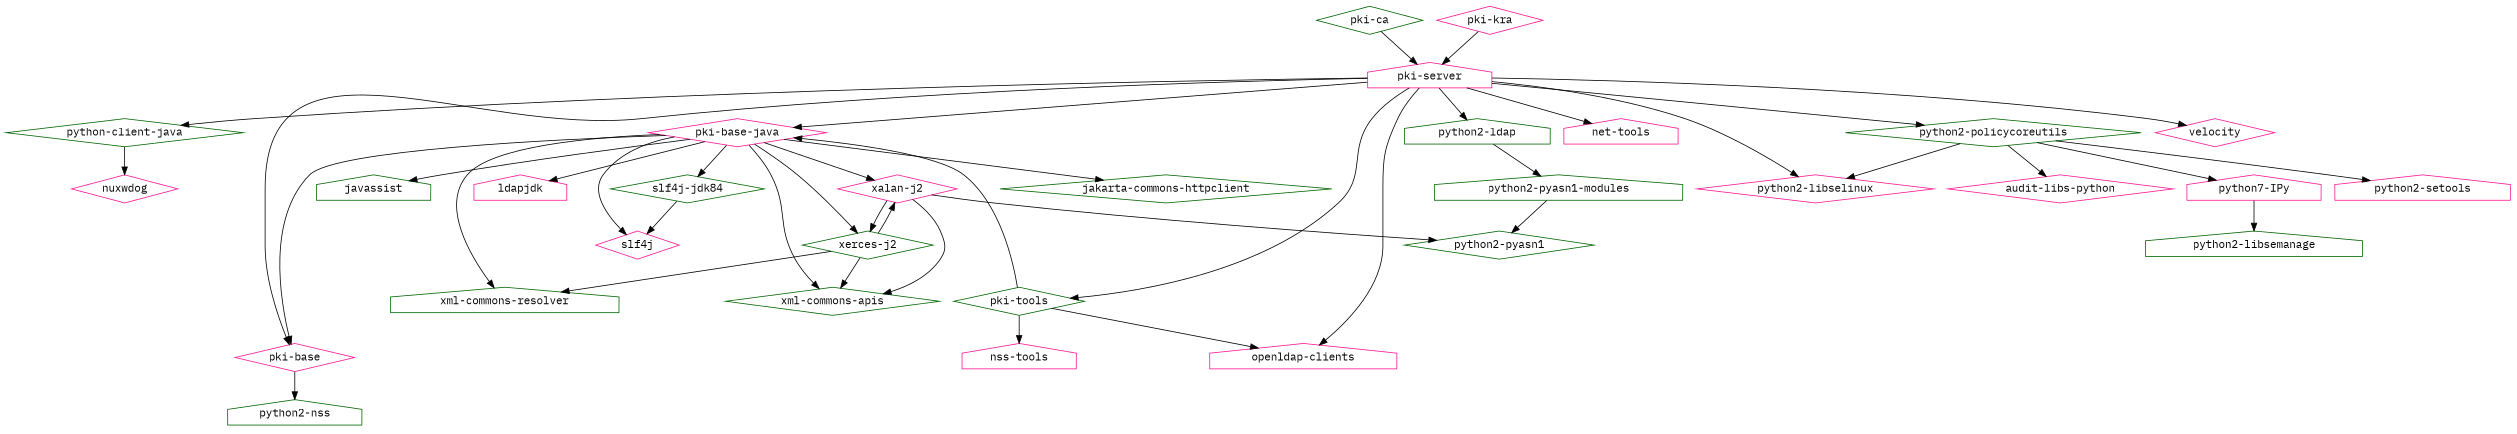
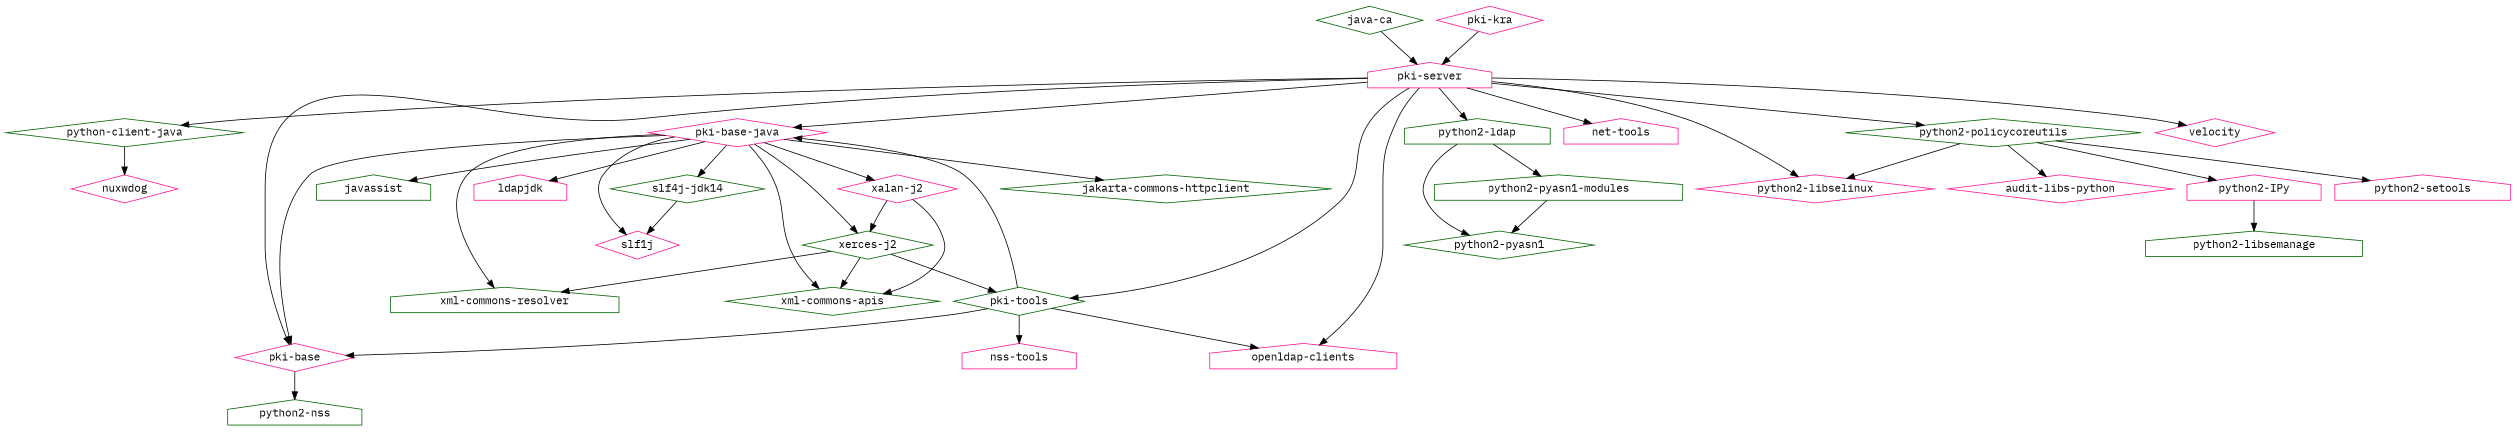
(1370, 20) -> (1370, 20)
(687, 189) -> (687, 189)
(2254, 189) -> (2254, 189)
(1180, 221) -> (1423, 190)
(885, 222) -> (940, 272)
(637, 245) -> (637, 245)
none -> (672, 340)
